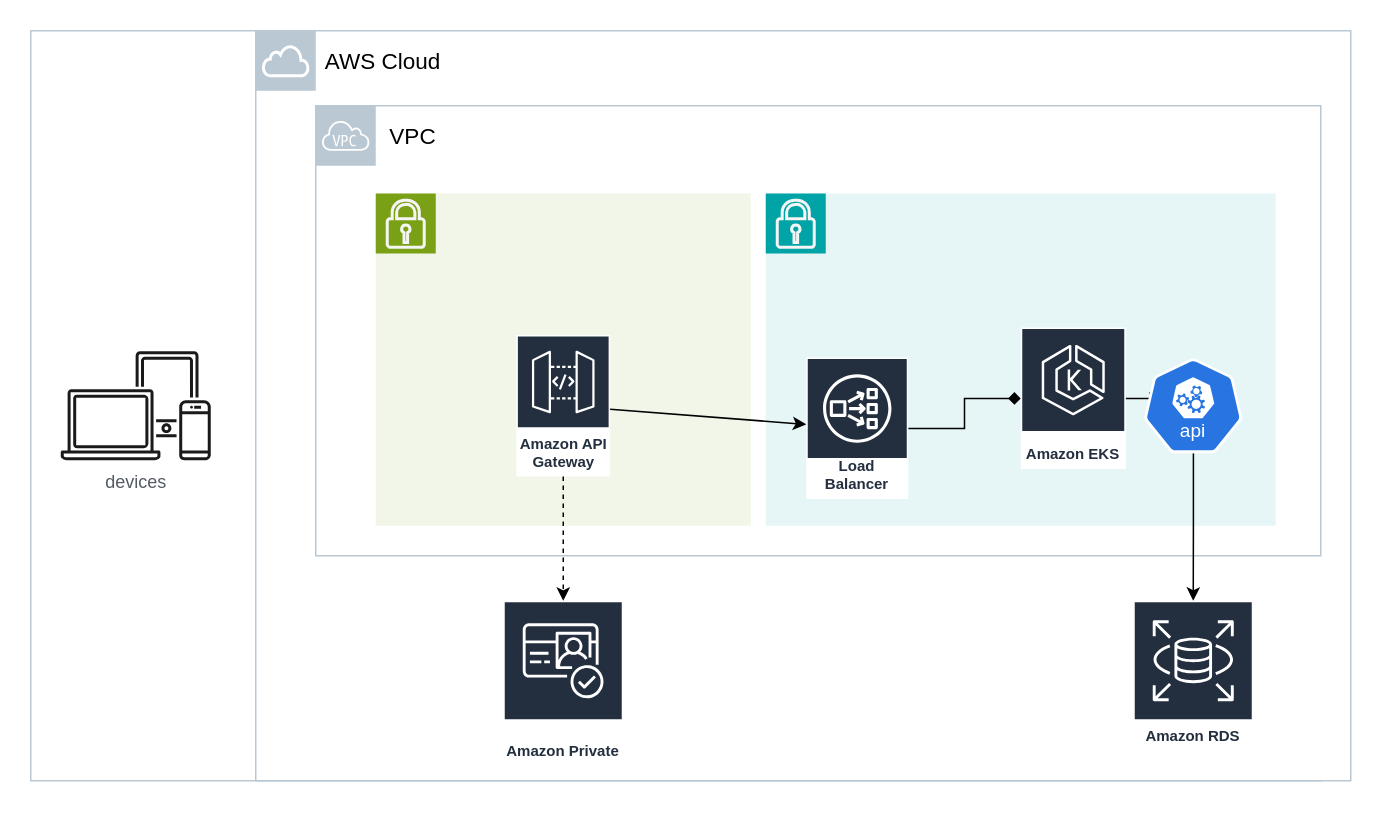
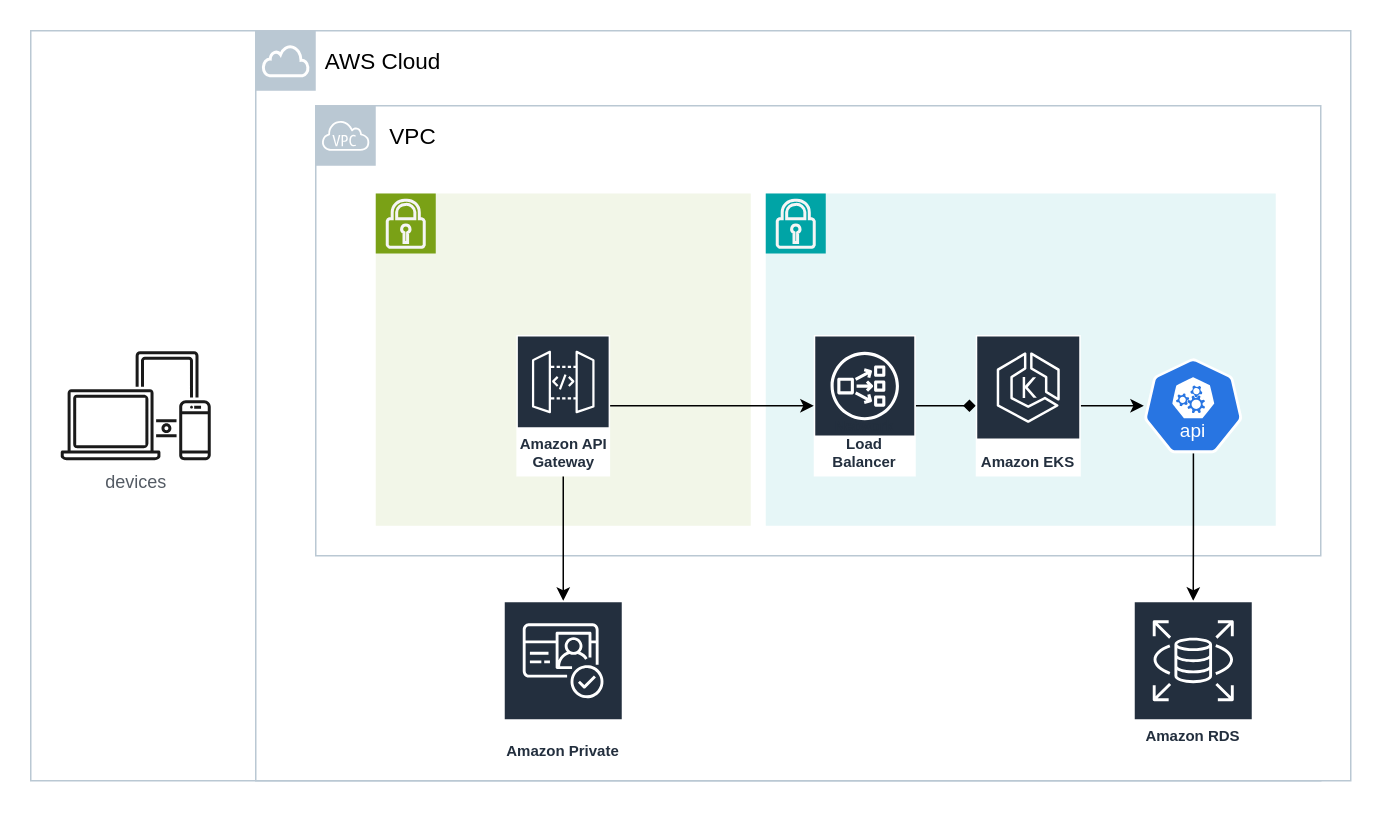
(1073, 398) -> (1028, 406)
(857, 428) -> (865, 406)
(563, 535) -> (563, 535)
